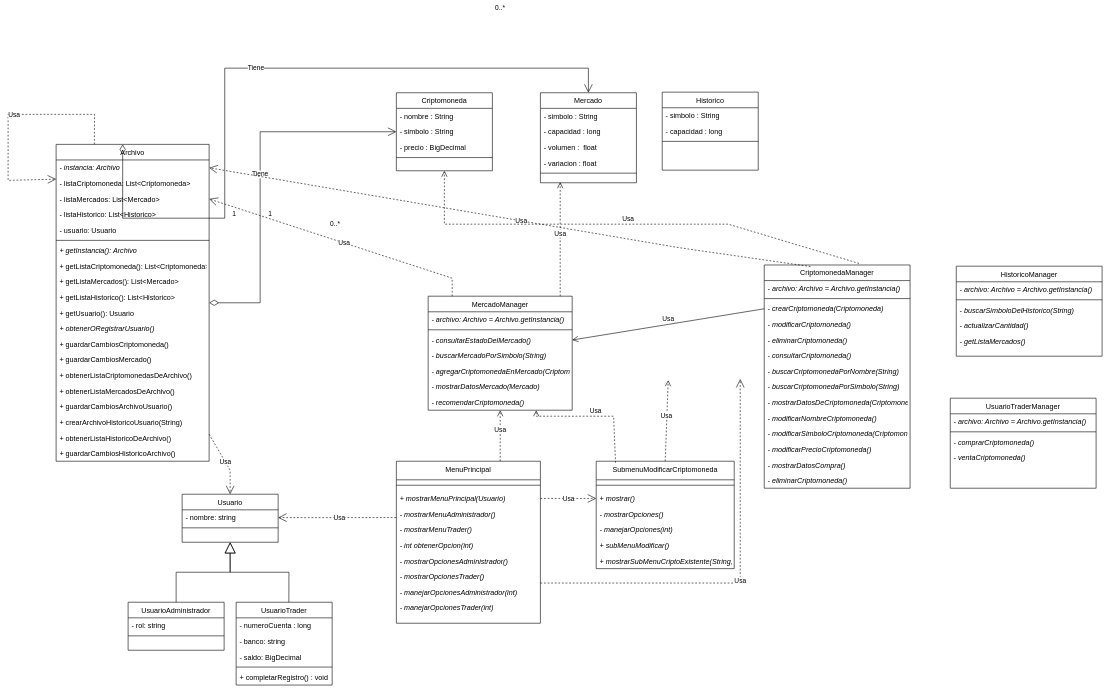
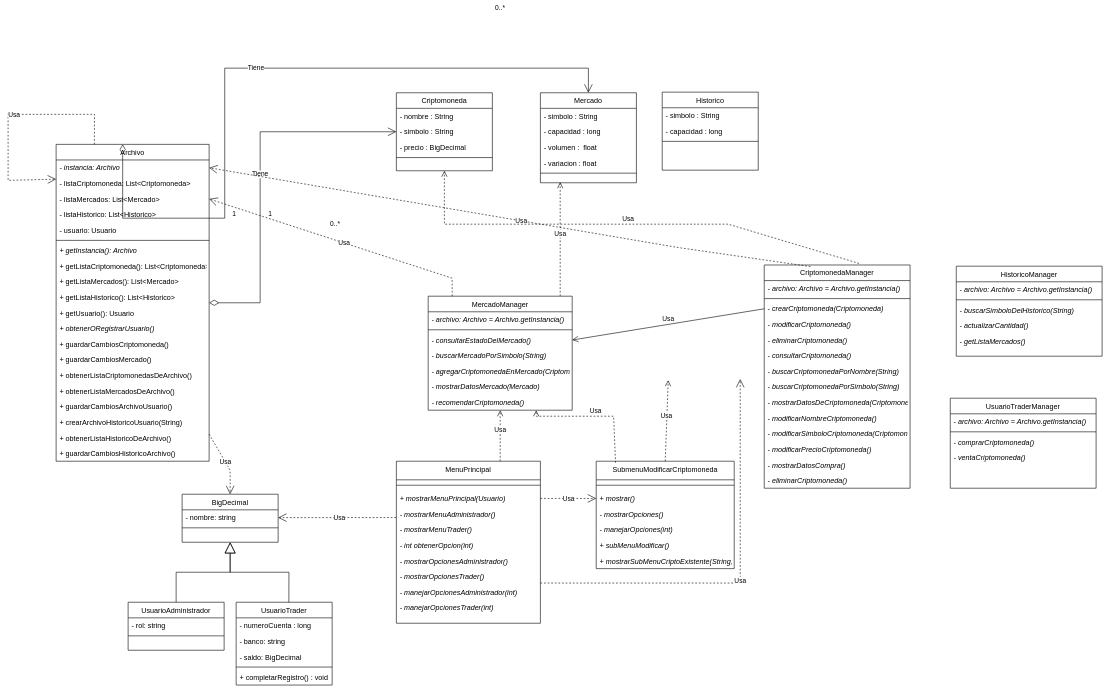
(230, 502) -> (230, 502)
